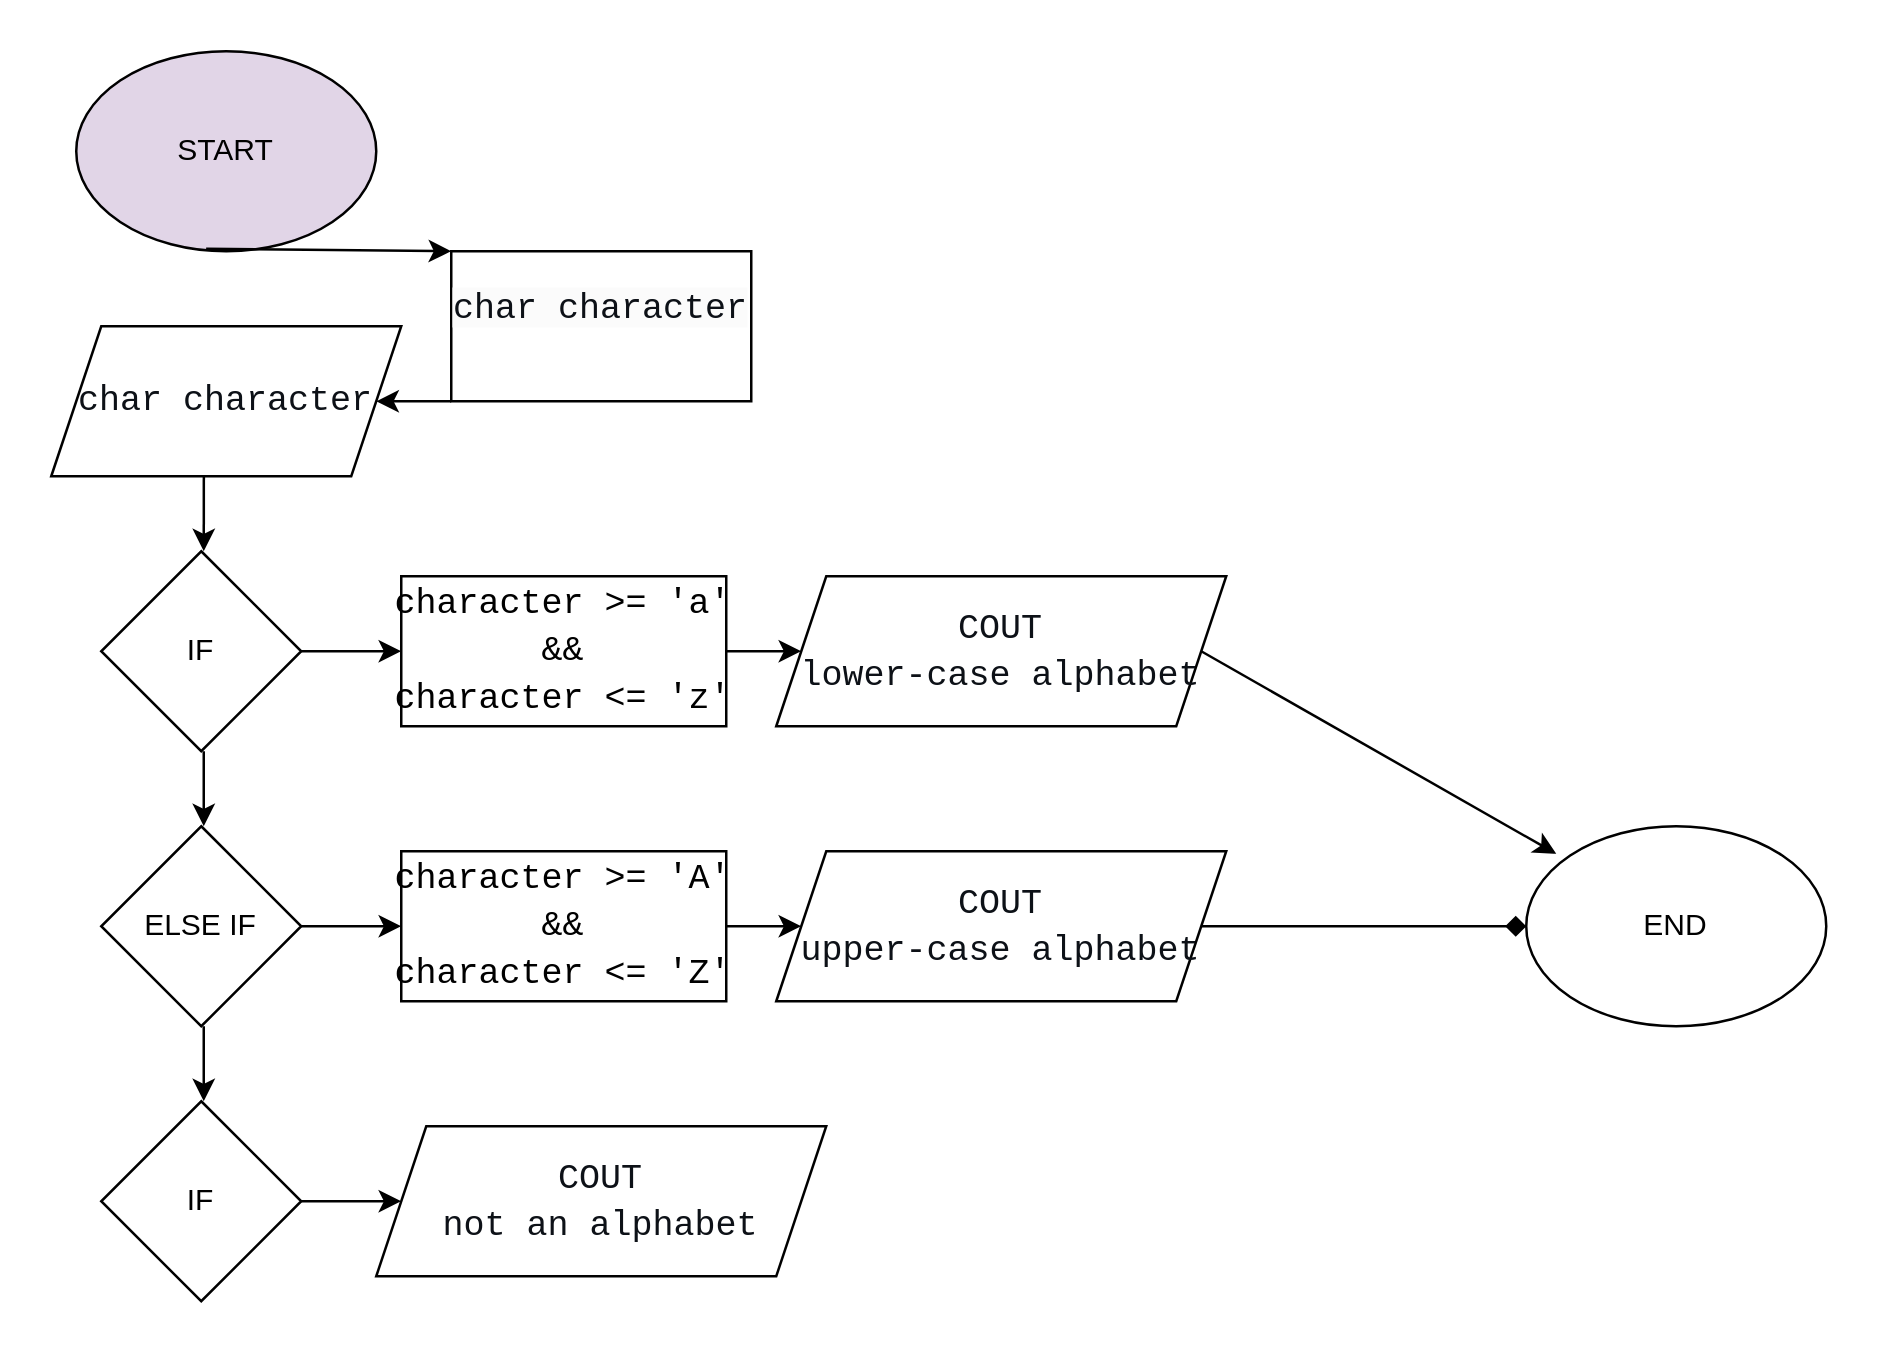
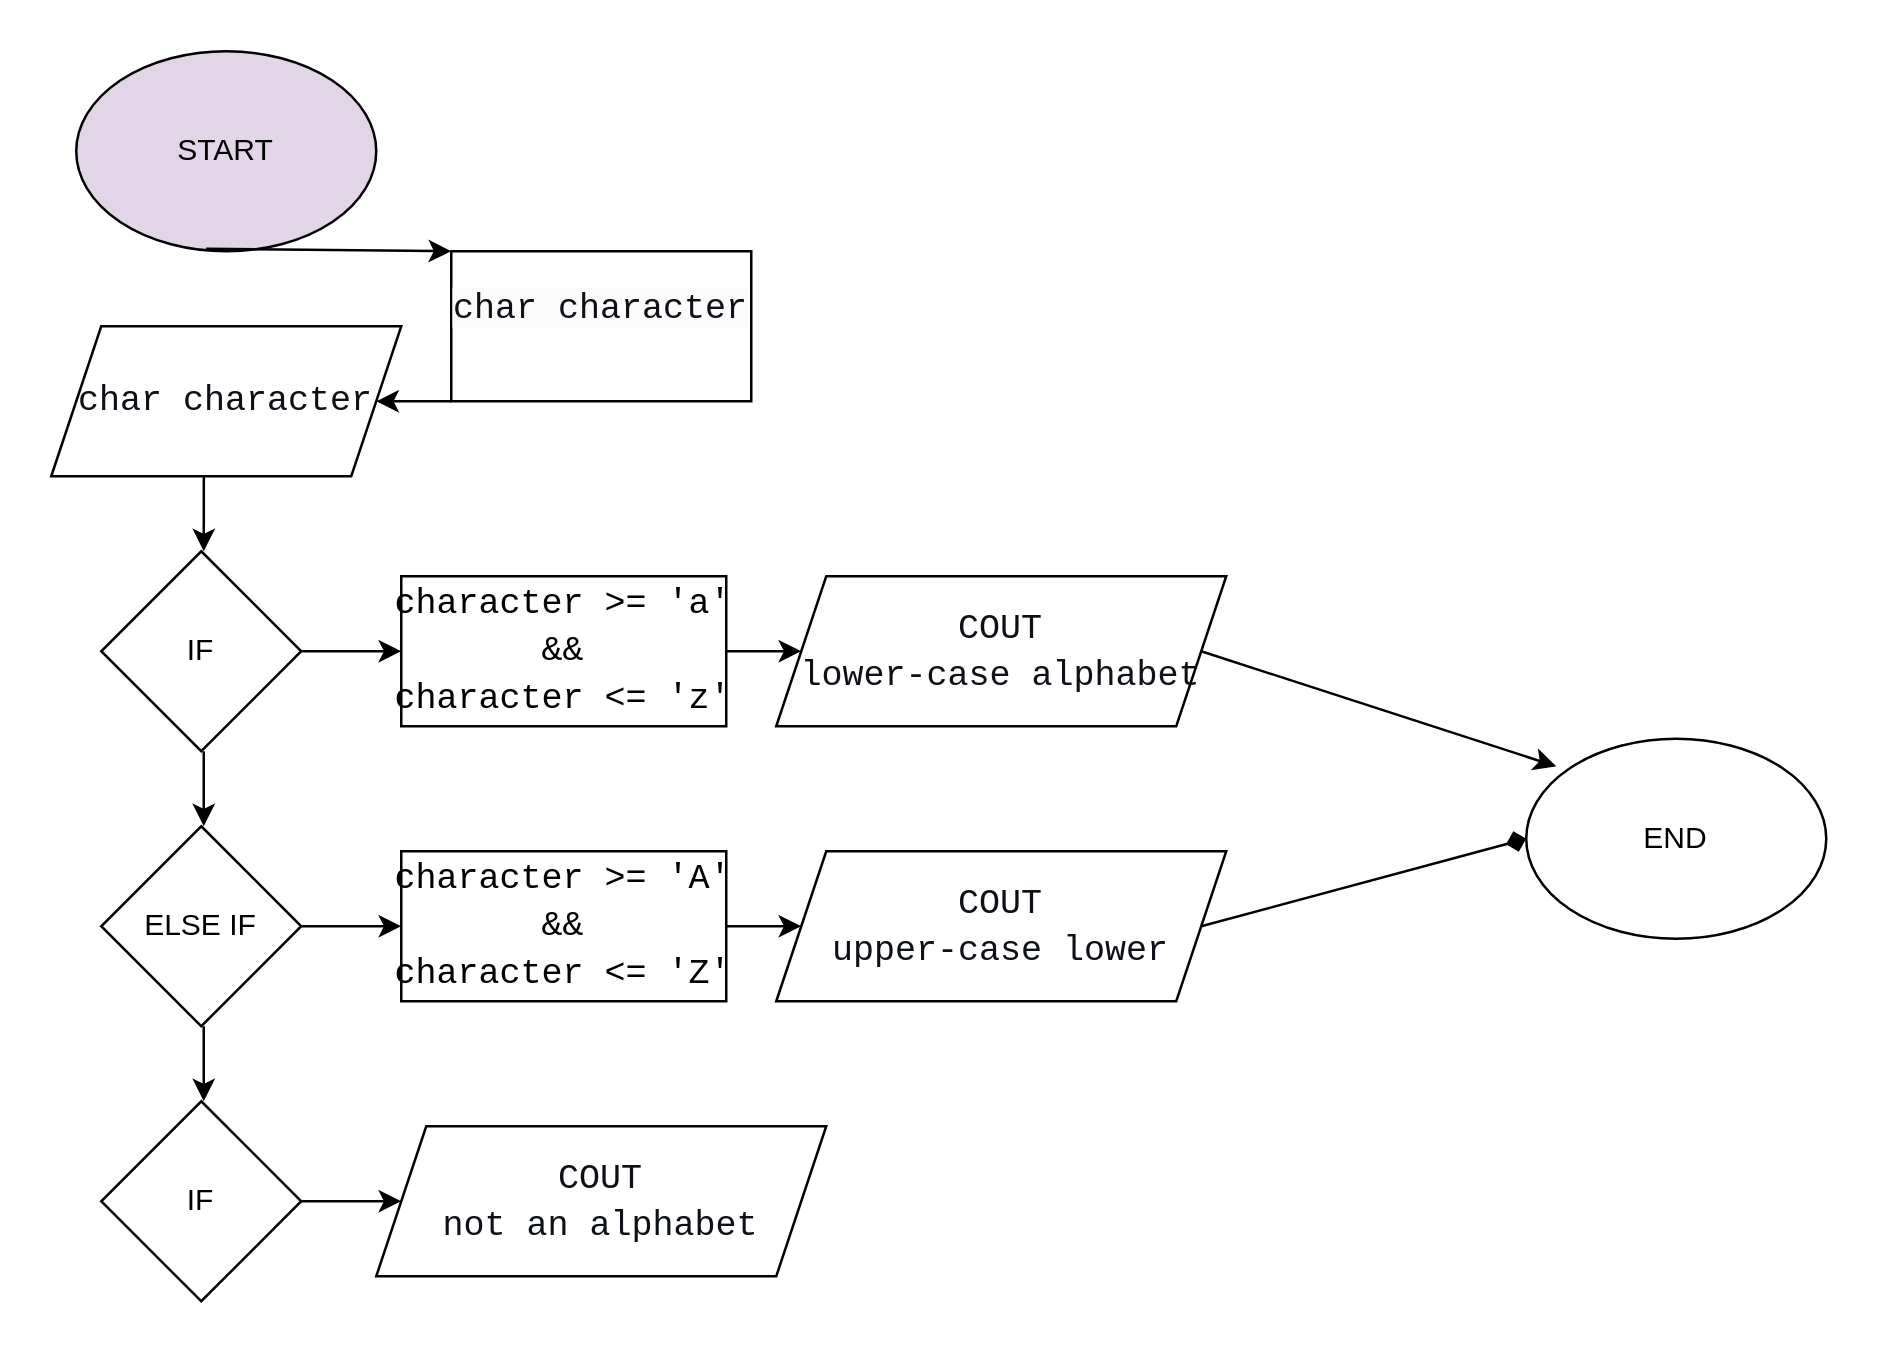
(1001, 926) -> (1001, 926)
(1676, 926) -> (1676, 839)
